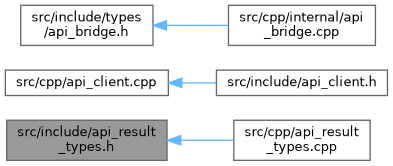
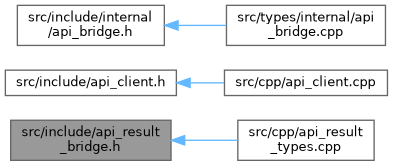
(87, 25) -> (91, 25)
(302, 25) -> (306, 25)
(199, 83) -> (207, 83)
(87, 140) -> (91, 140)
